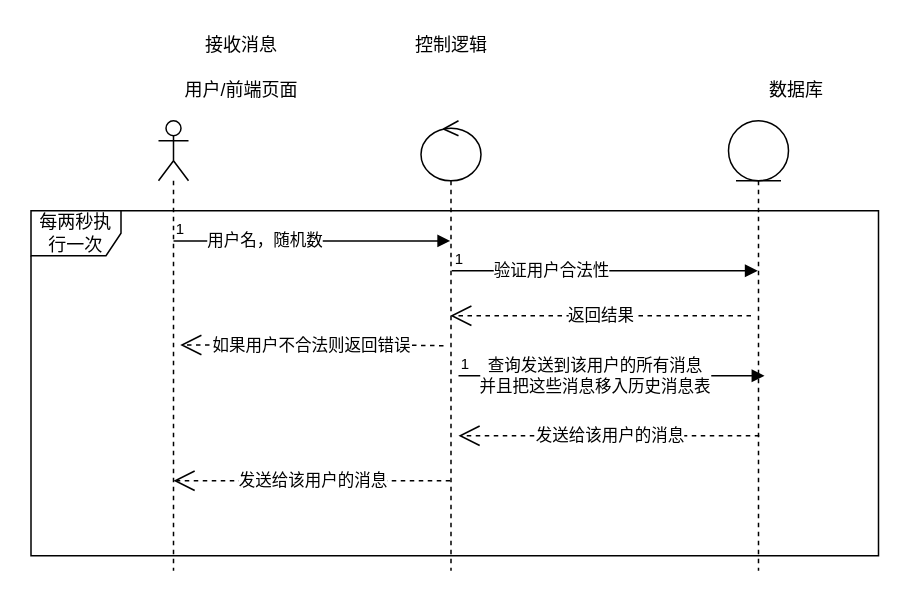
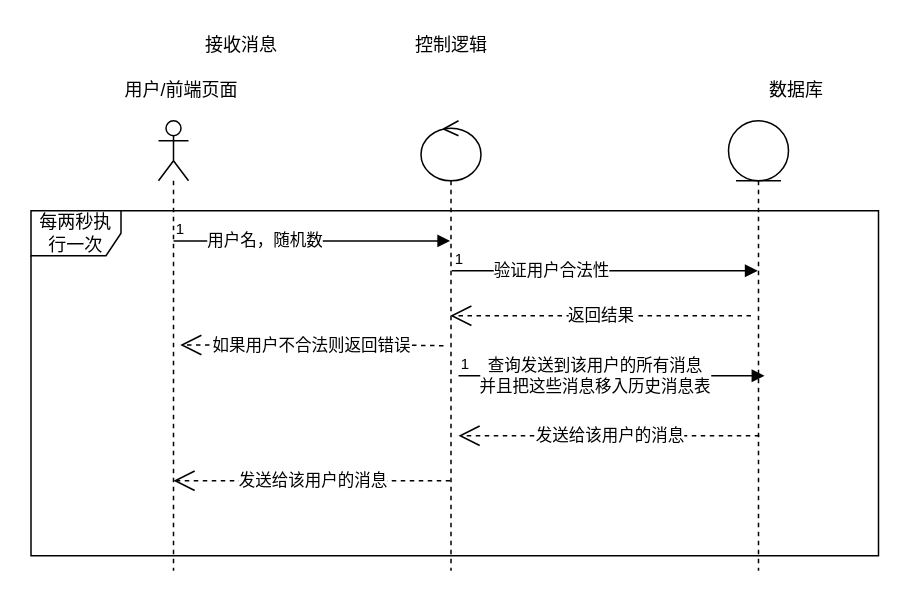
(241, 91) -> (181, 91)
